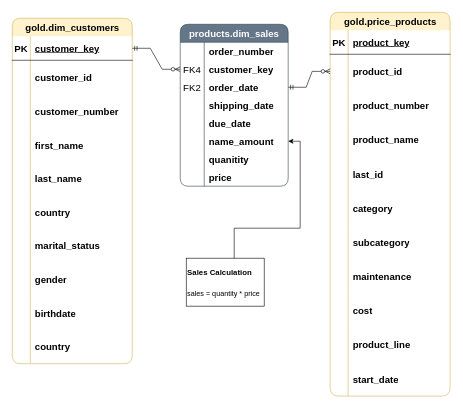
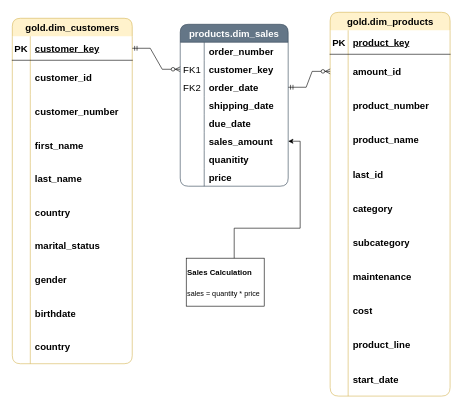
(391, 21) -> (391, 21)
(192, 69) -> (192, 69)
(379, 72) -> (376, 72)
(239, 141) -> (240, 141)
